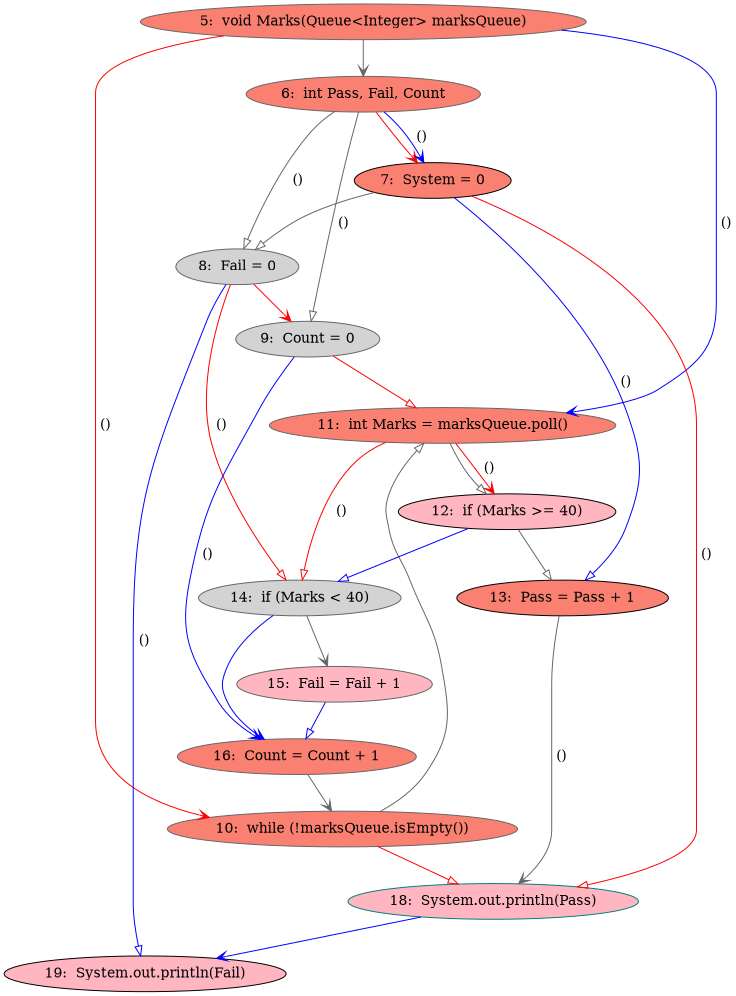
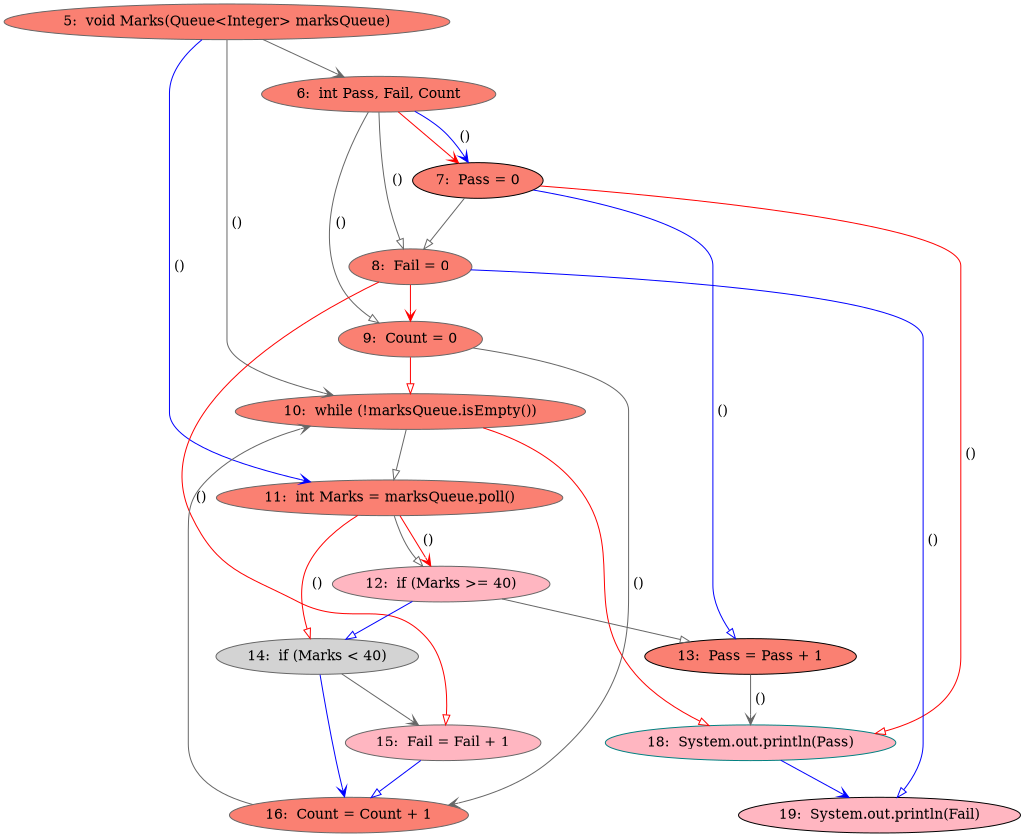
(433, 180) -> (478, 180)
(237, 267) -> (410, 267)
(308, 339) -> (410, 339)
(370, 379) -> (410, 370)
(96, 409) -> (227, 247)
(210, 436) -> (199, 529)
(507, 512) -> (441, 584)
(198, 545) -> (629, 562)
